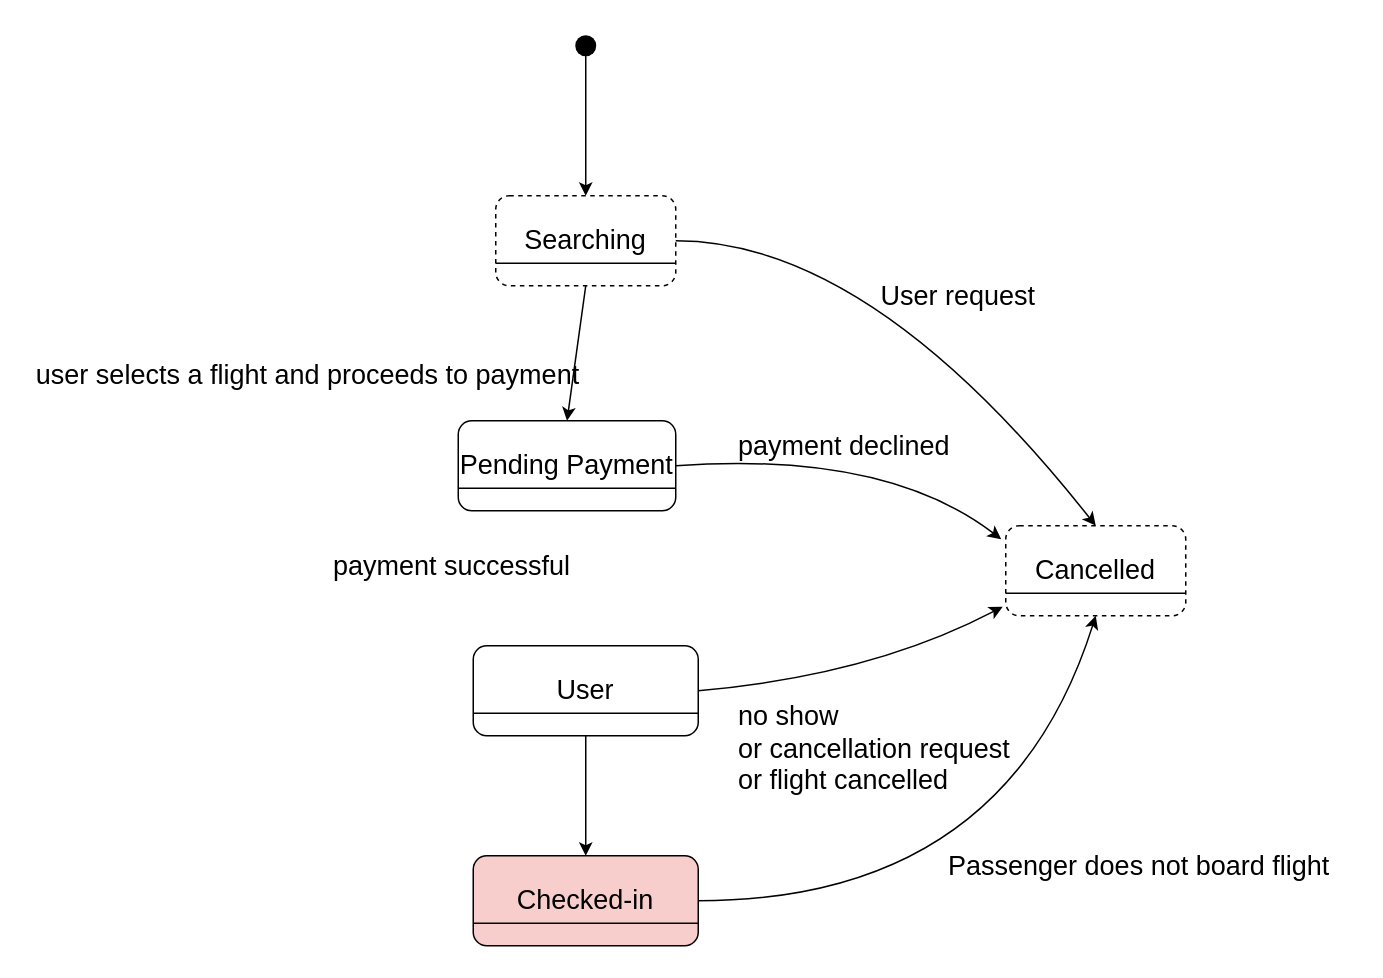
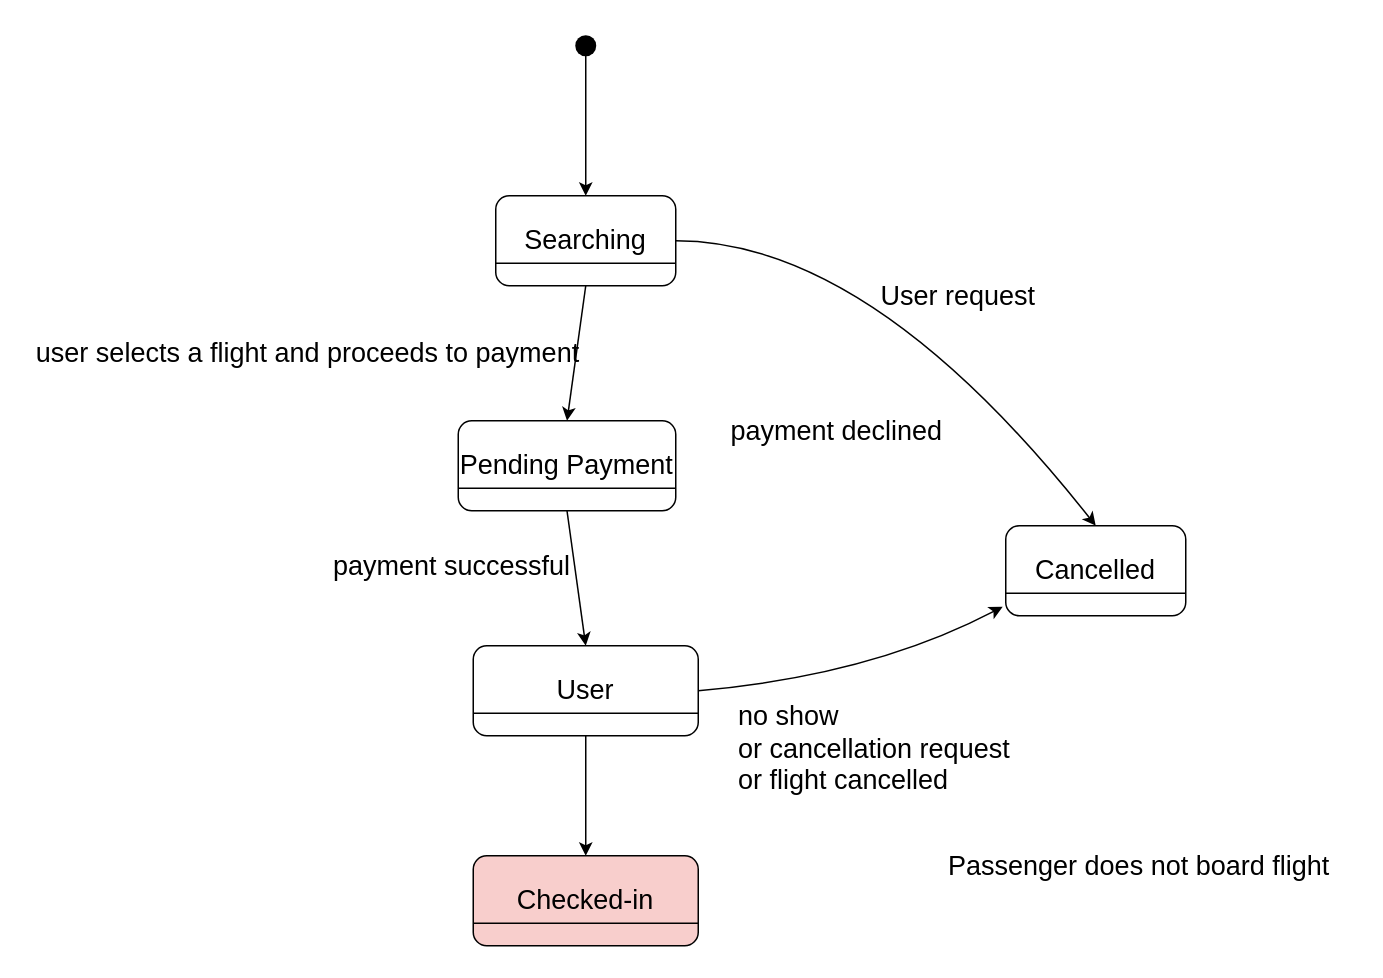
(586, 241) -> (586, 241)
(308, 376) -> (308, 353)
(878, 458) -> (871, 443)
(841, 472) -> none
(1096, 571) -> (1096, 571)
none -> (576, 574)
(946, 834) -> none
